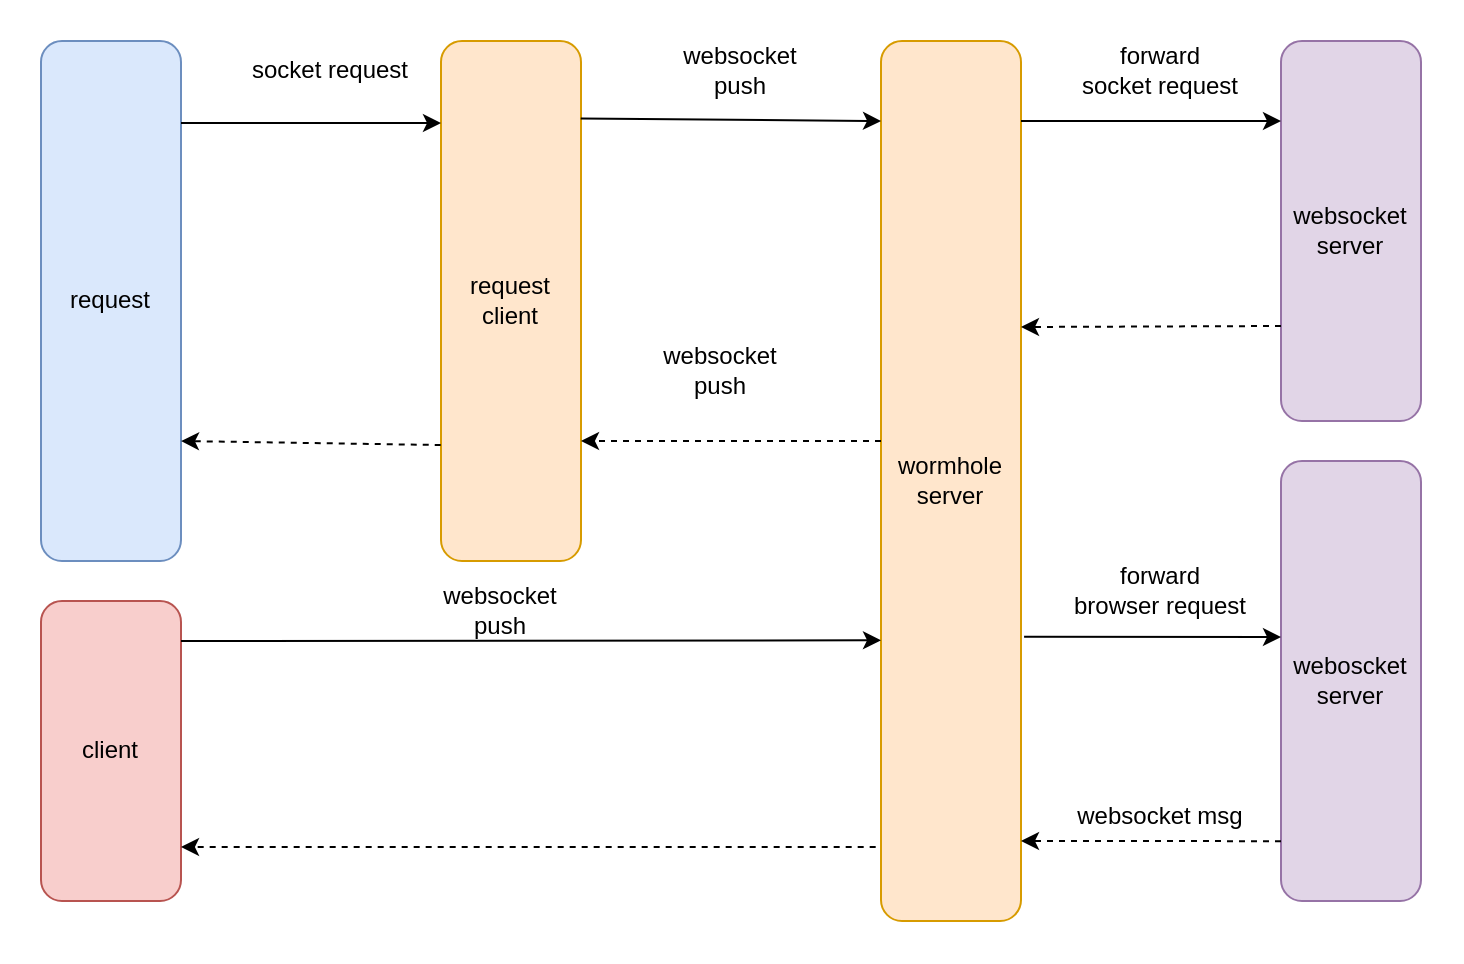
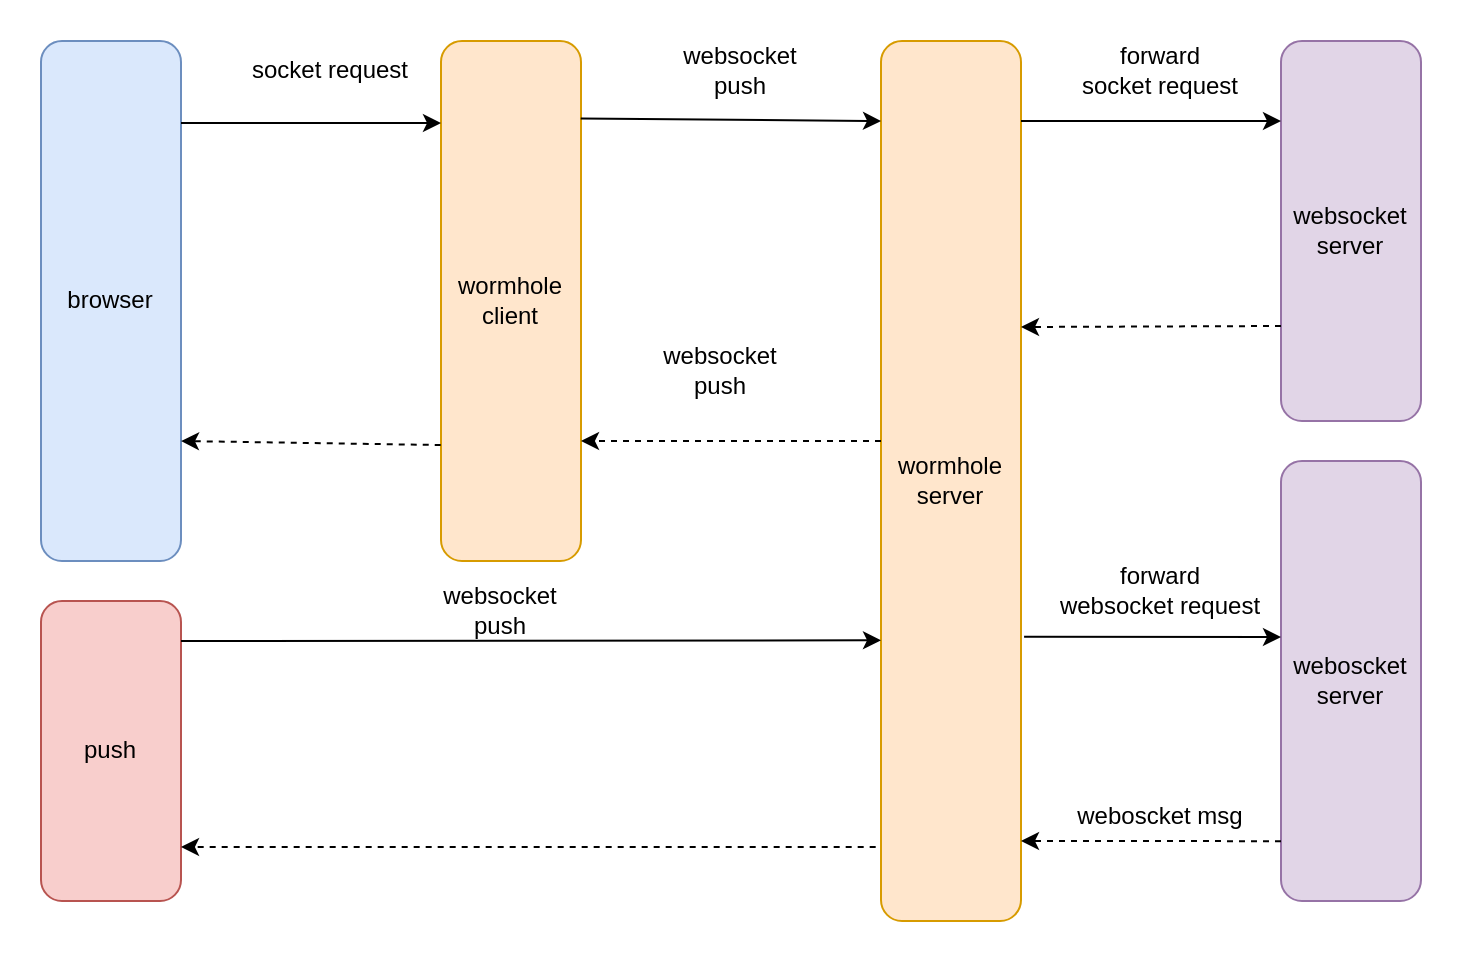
(111, 301) -> (111, 301)
(511, 301) -> (511, 301)
(1161, 591) -> (1161, 591)
(111, 751) -> (111, 751)
(1161, 801) -> (1161, 801)
